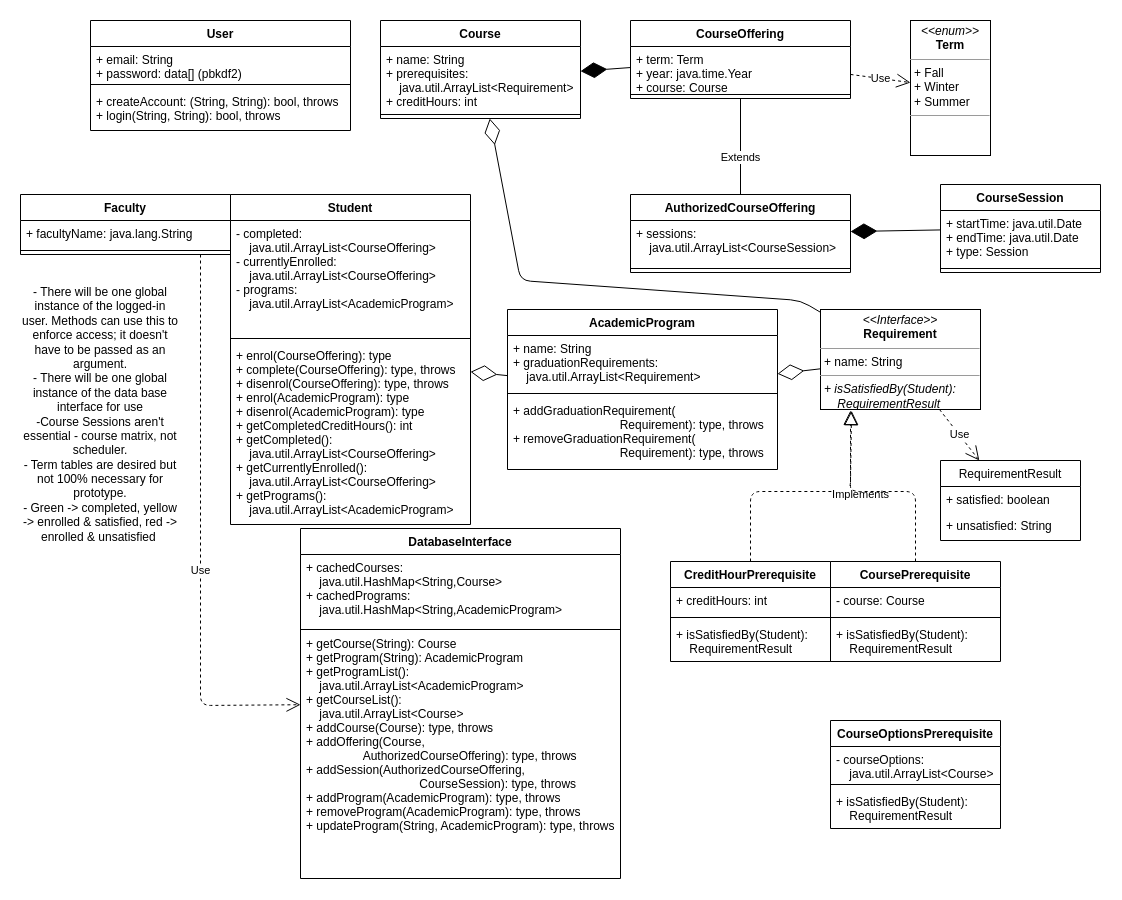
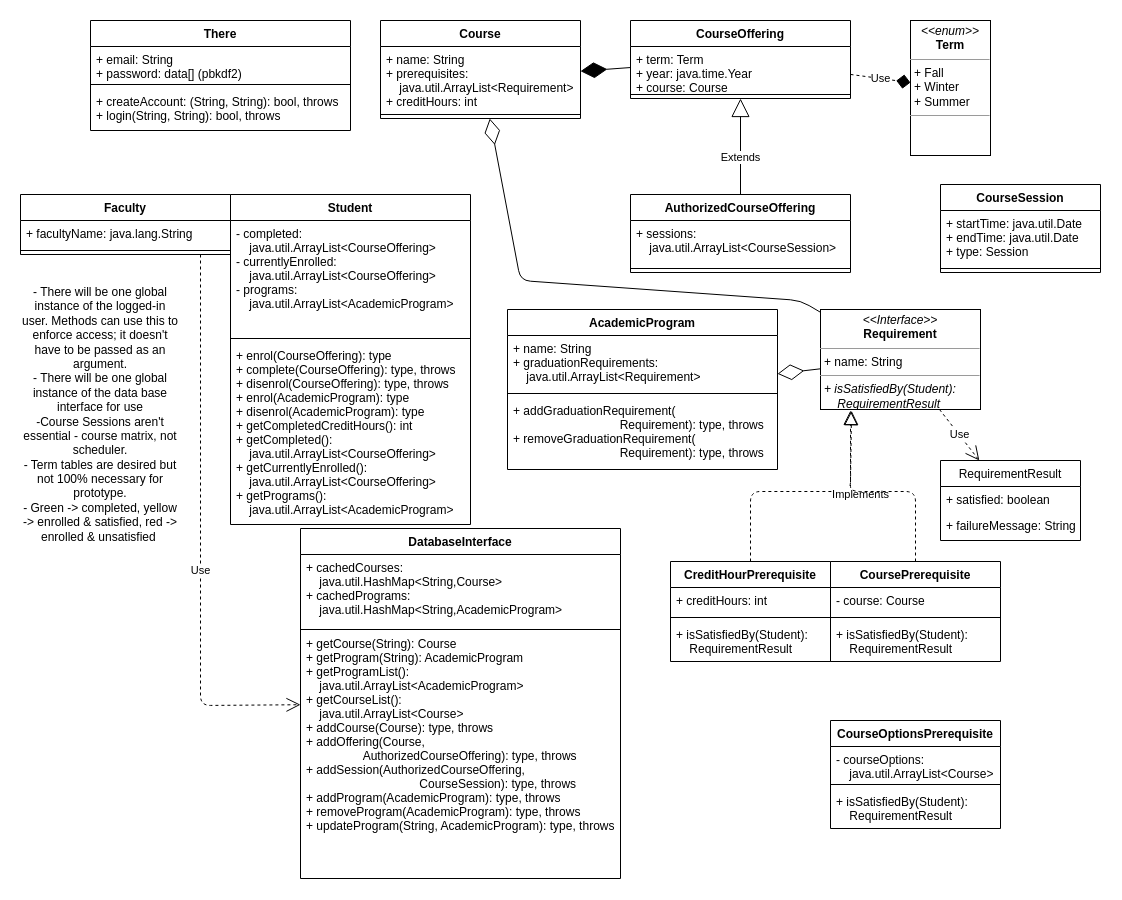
(220, 34) -> (220, 34)
(901, 81) -> (896, 81)
(741, 110) -> (741, 118)
(907, 231) -> none
(501, 375) -> none
(1007, 526) -> (1017, 526)
